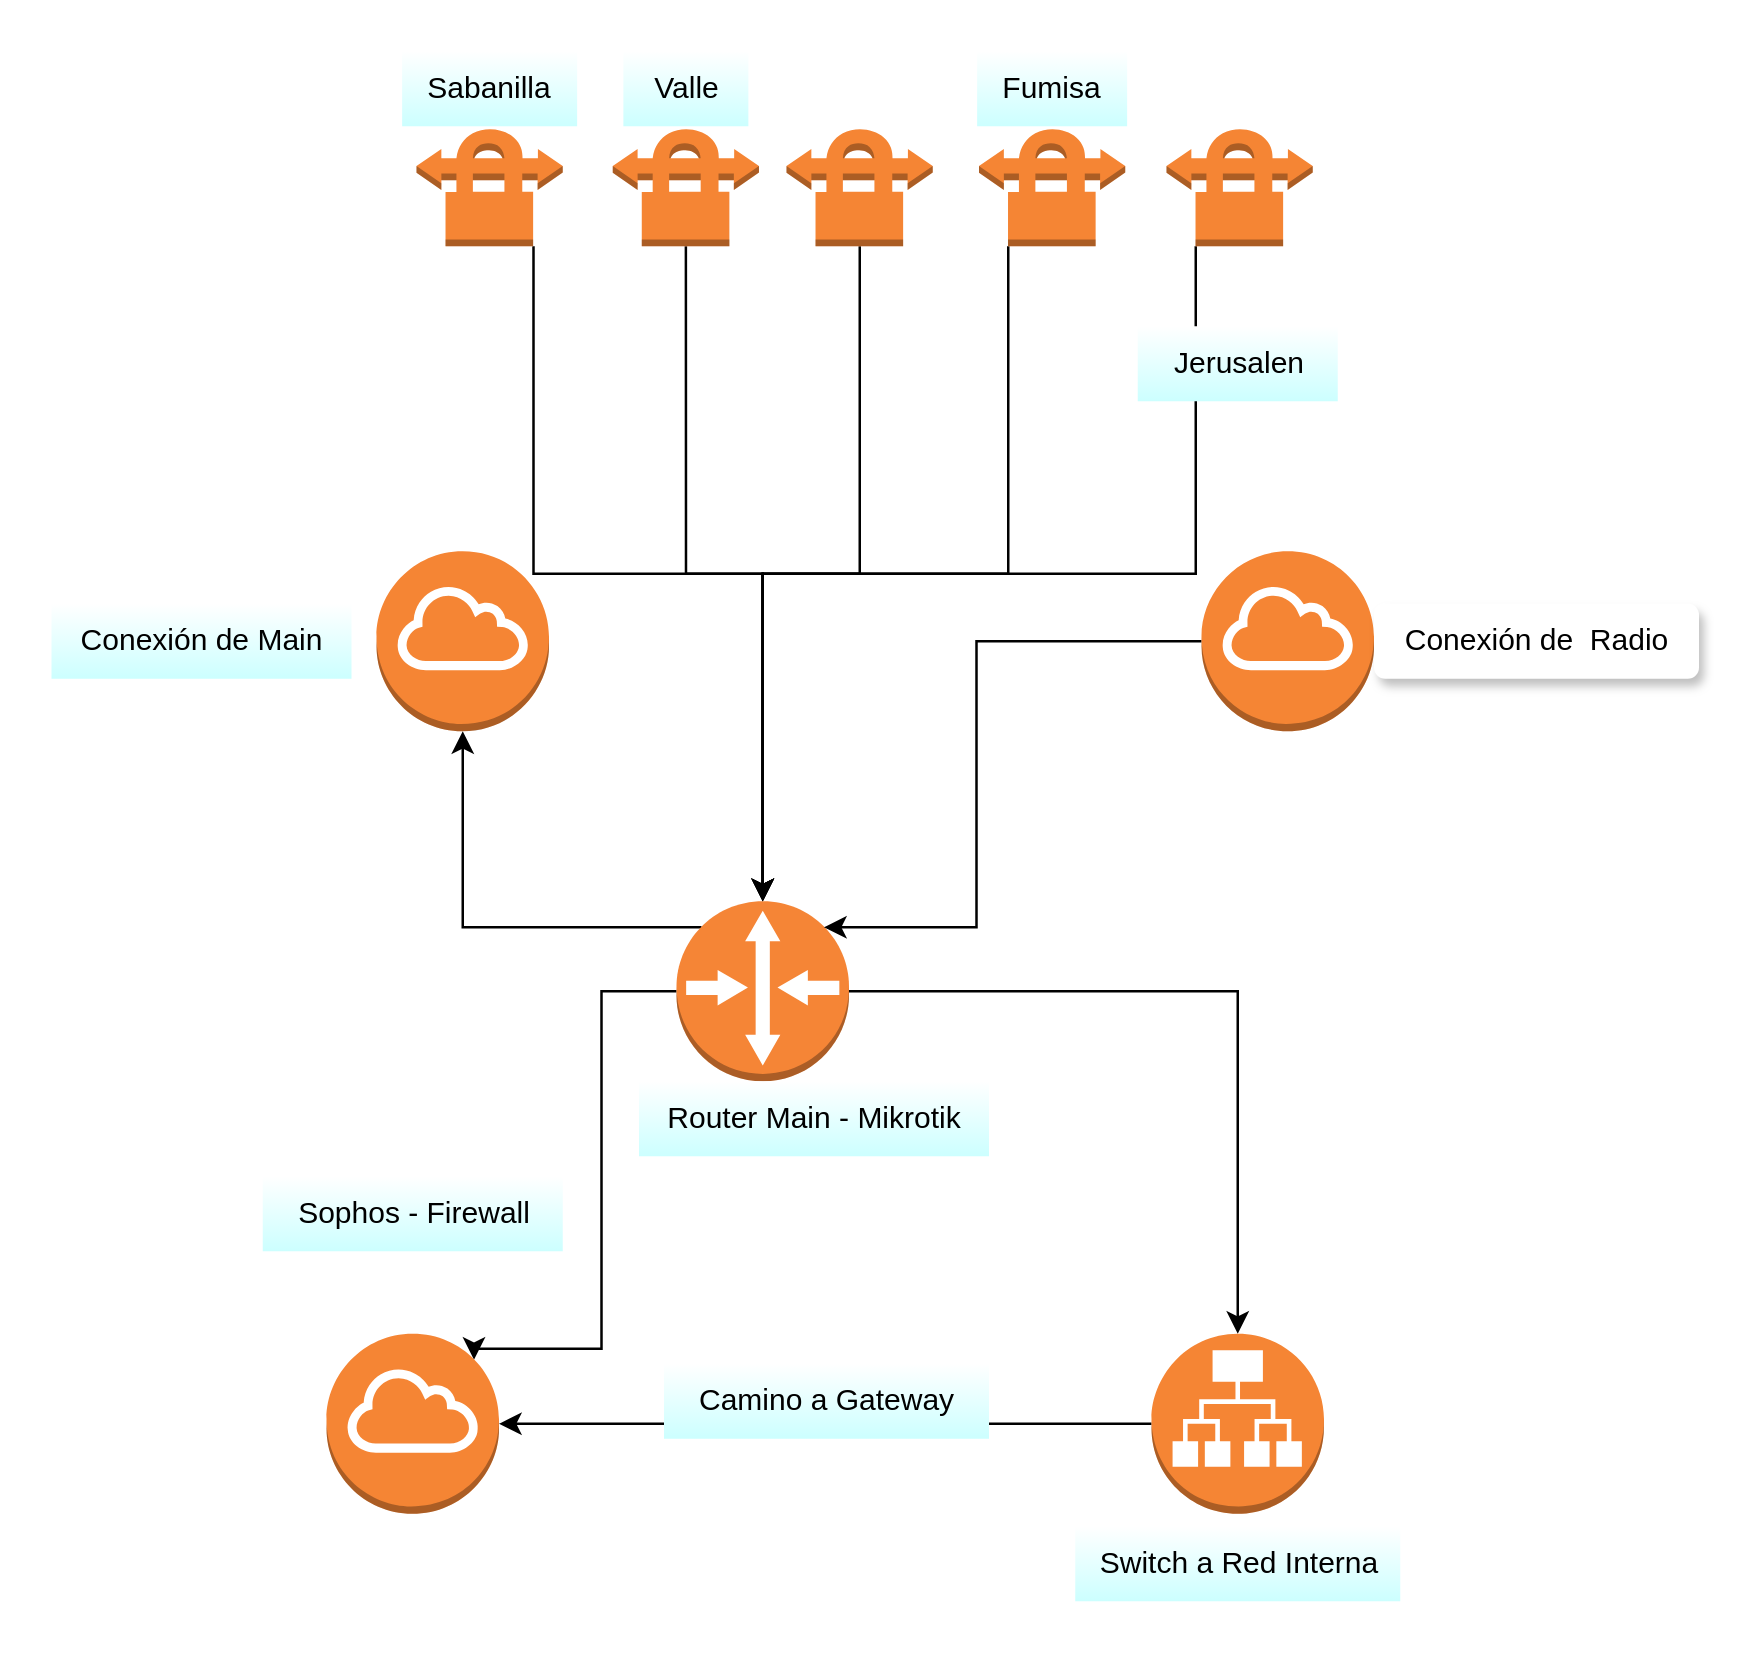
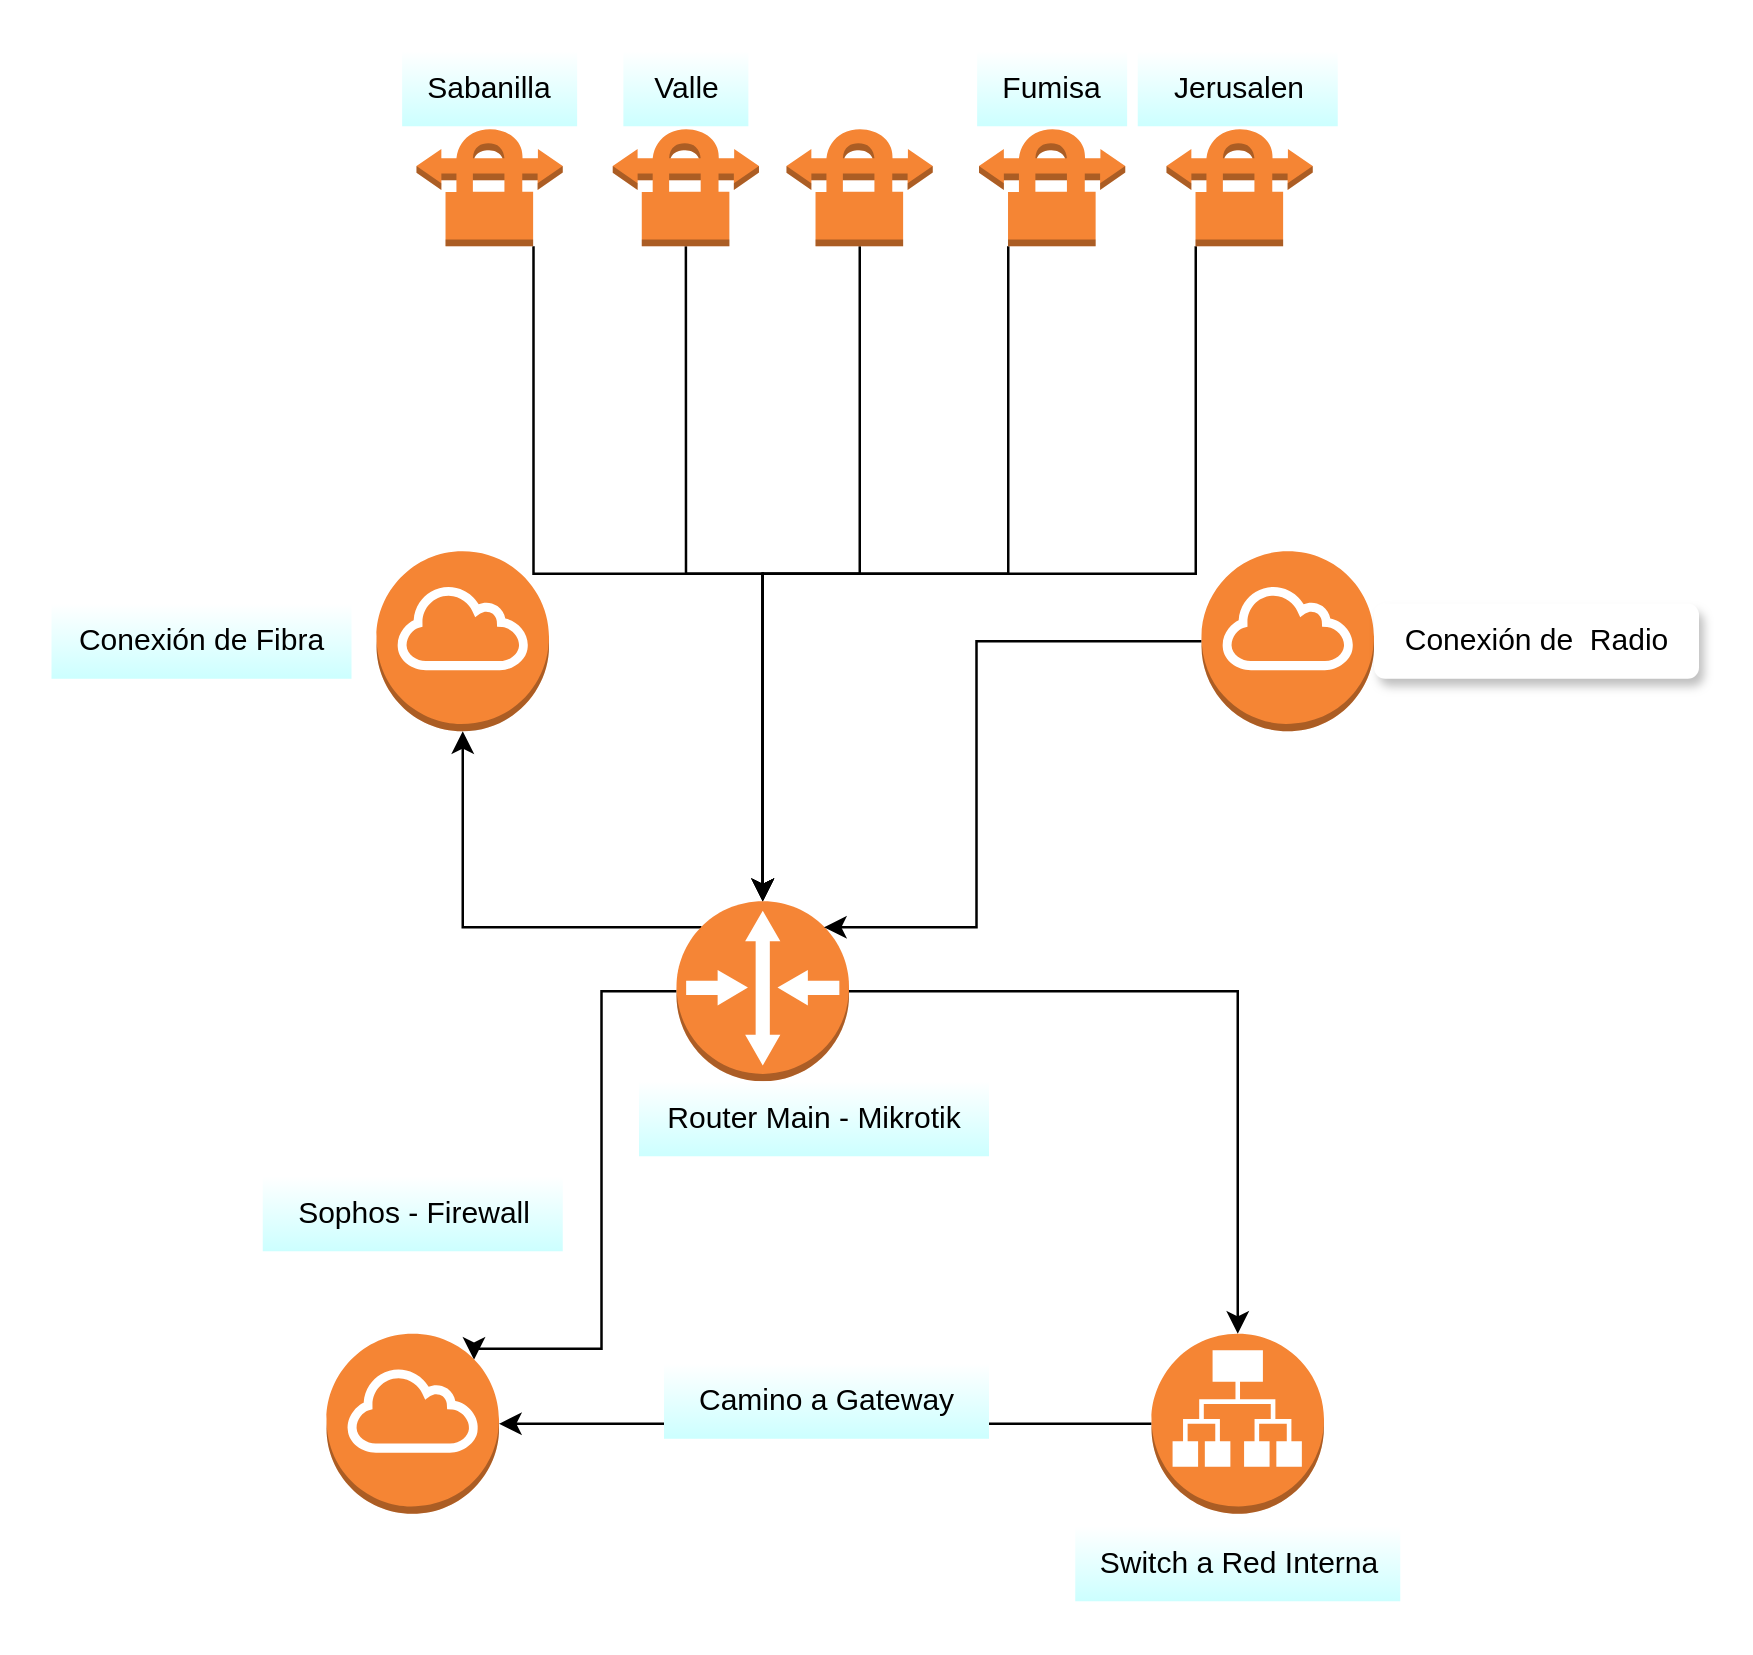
(1238, 364) -> (1238, 89)
(203, 641) -> (203, 641)
